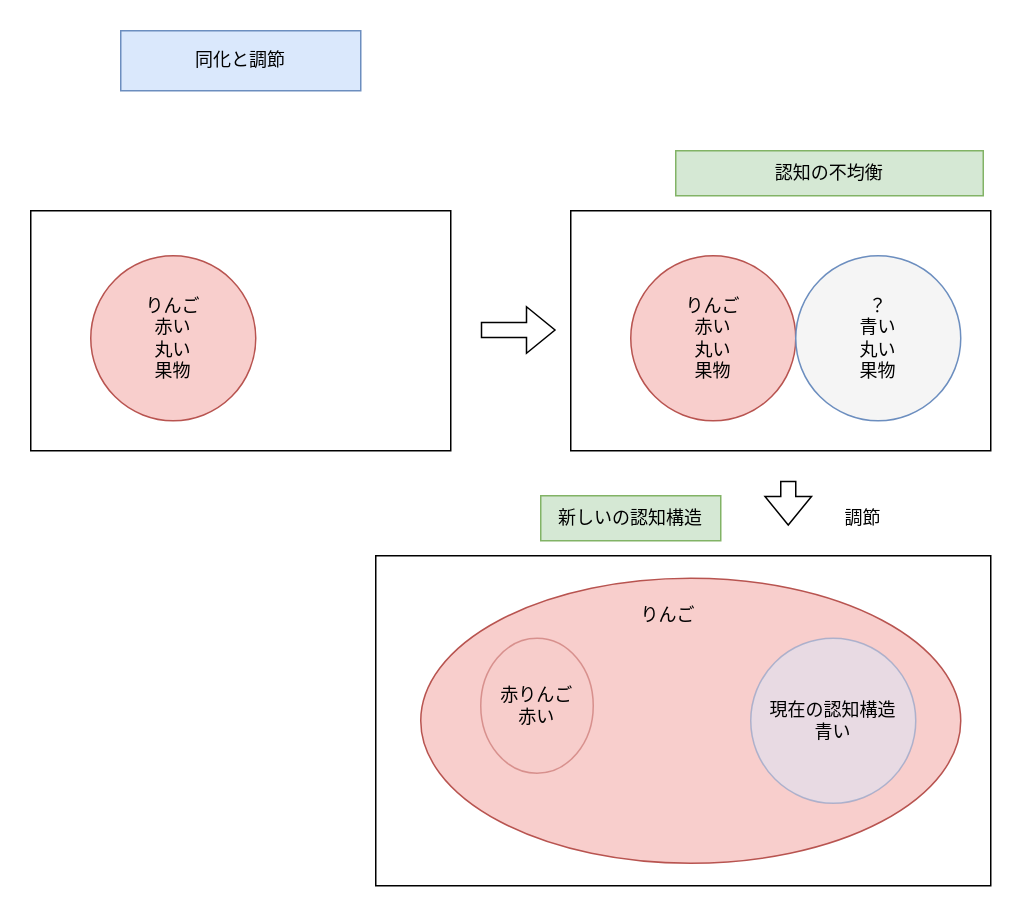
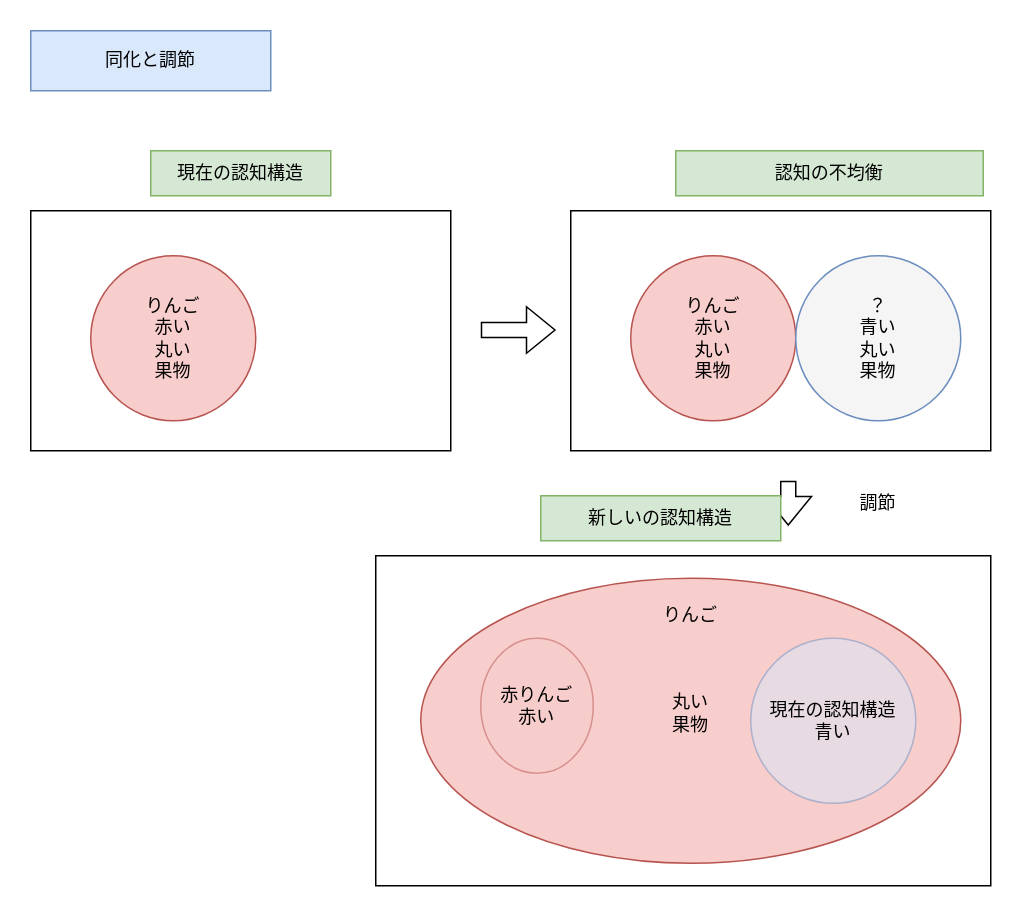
(241, 61) -> (151, 61)
none -> (241, 173)
(631, 518) -> (661, 518)
(863, 518) -> (878, 503)
(668, 616) -> (691, 616)
none -> (691, 713)
